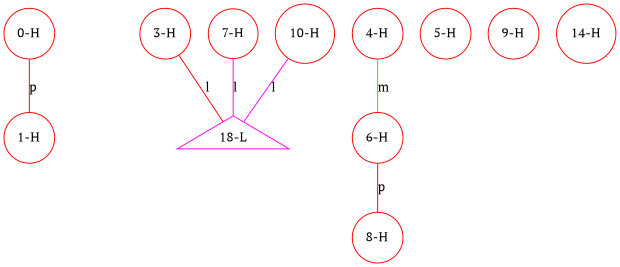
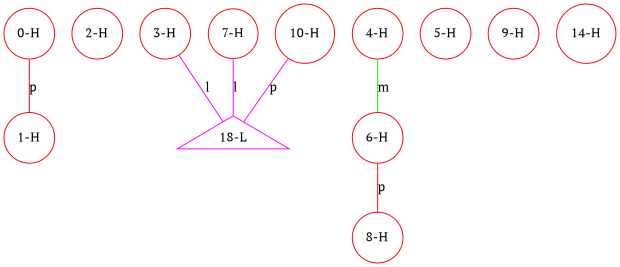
none -> (97, 34)
(201, 88) -> (201, 88)
(274, 88) -> (274, 88)
